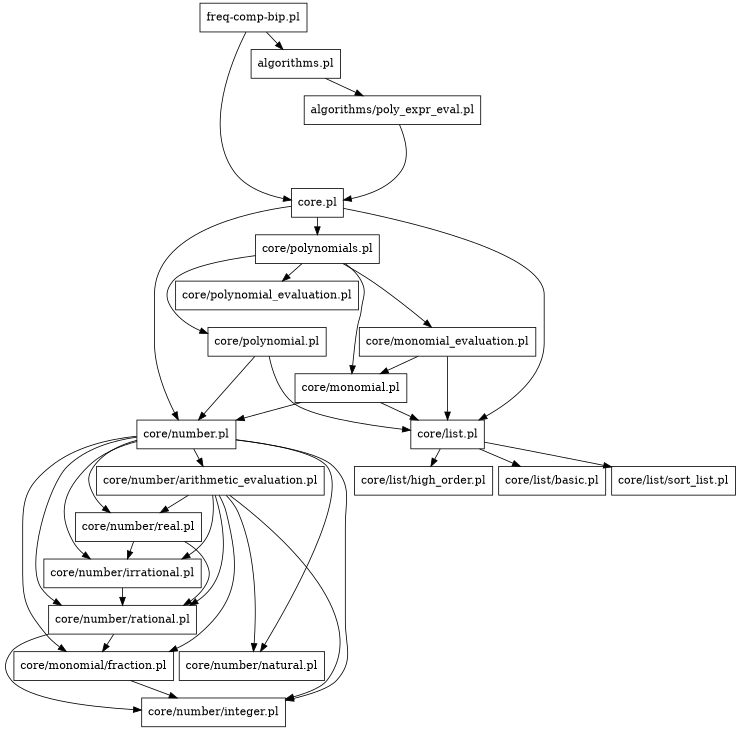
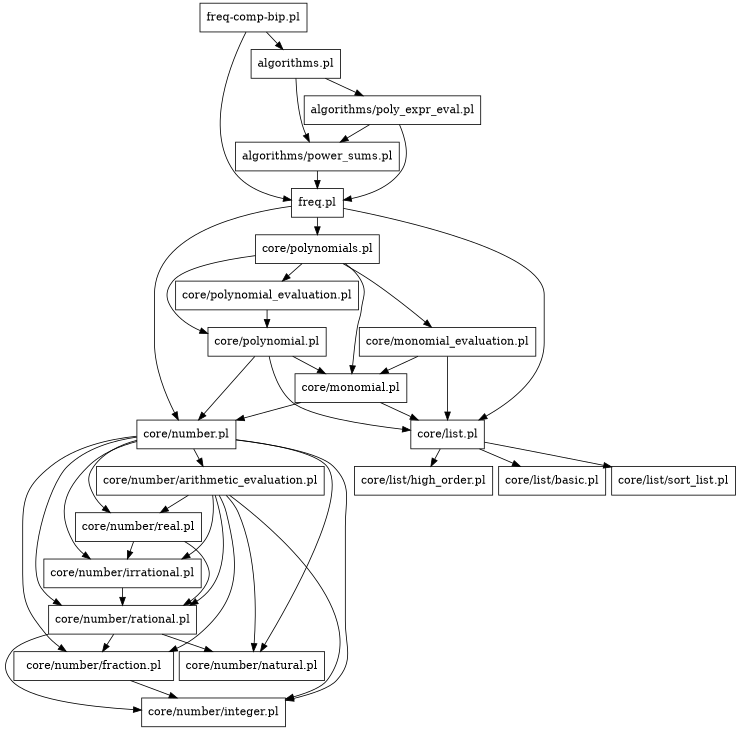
none -> (317, 157)
(317, 203) -> (317, 203)
none -> (267, 315)
none -> (305, 363)
none -> (180, 640)
(94, 666) -> (94, 666)
